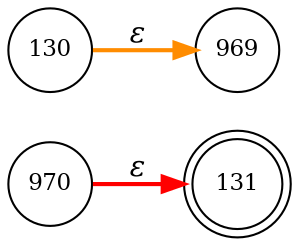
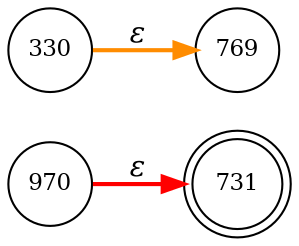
(50, 50) -> (50, 50)
(237, 50) -> (237, 50)
(237, 184) -> (237, 184)
